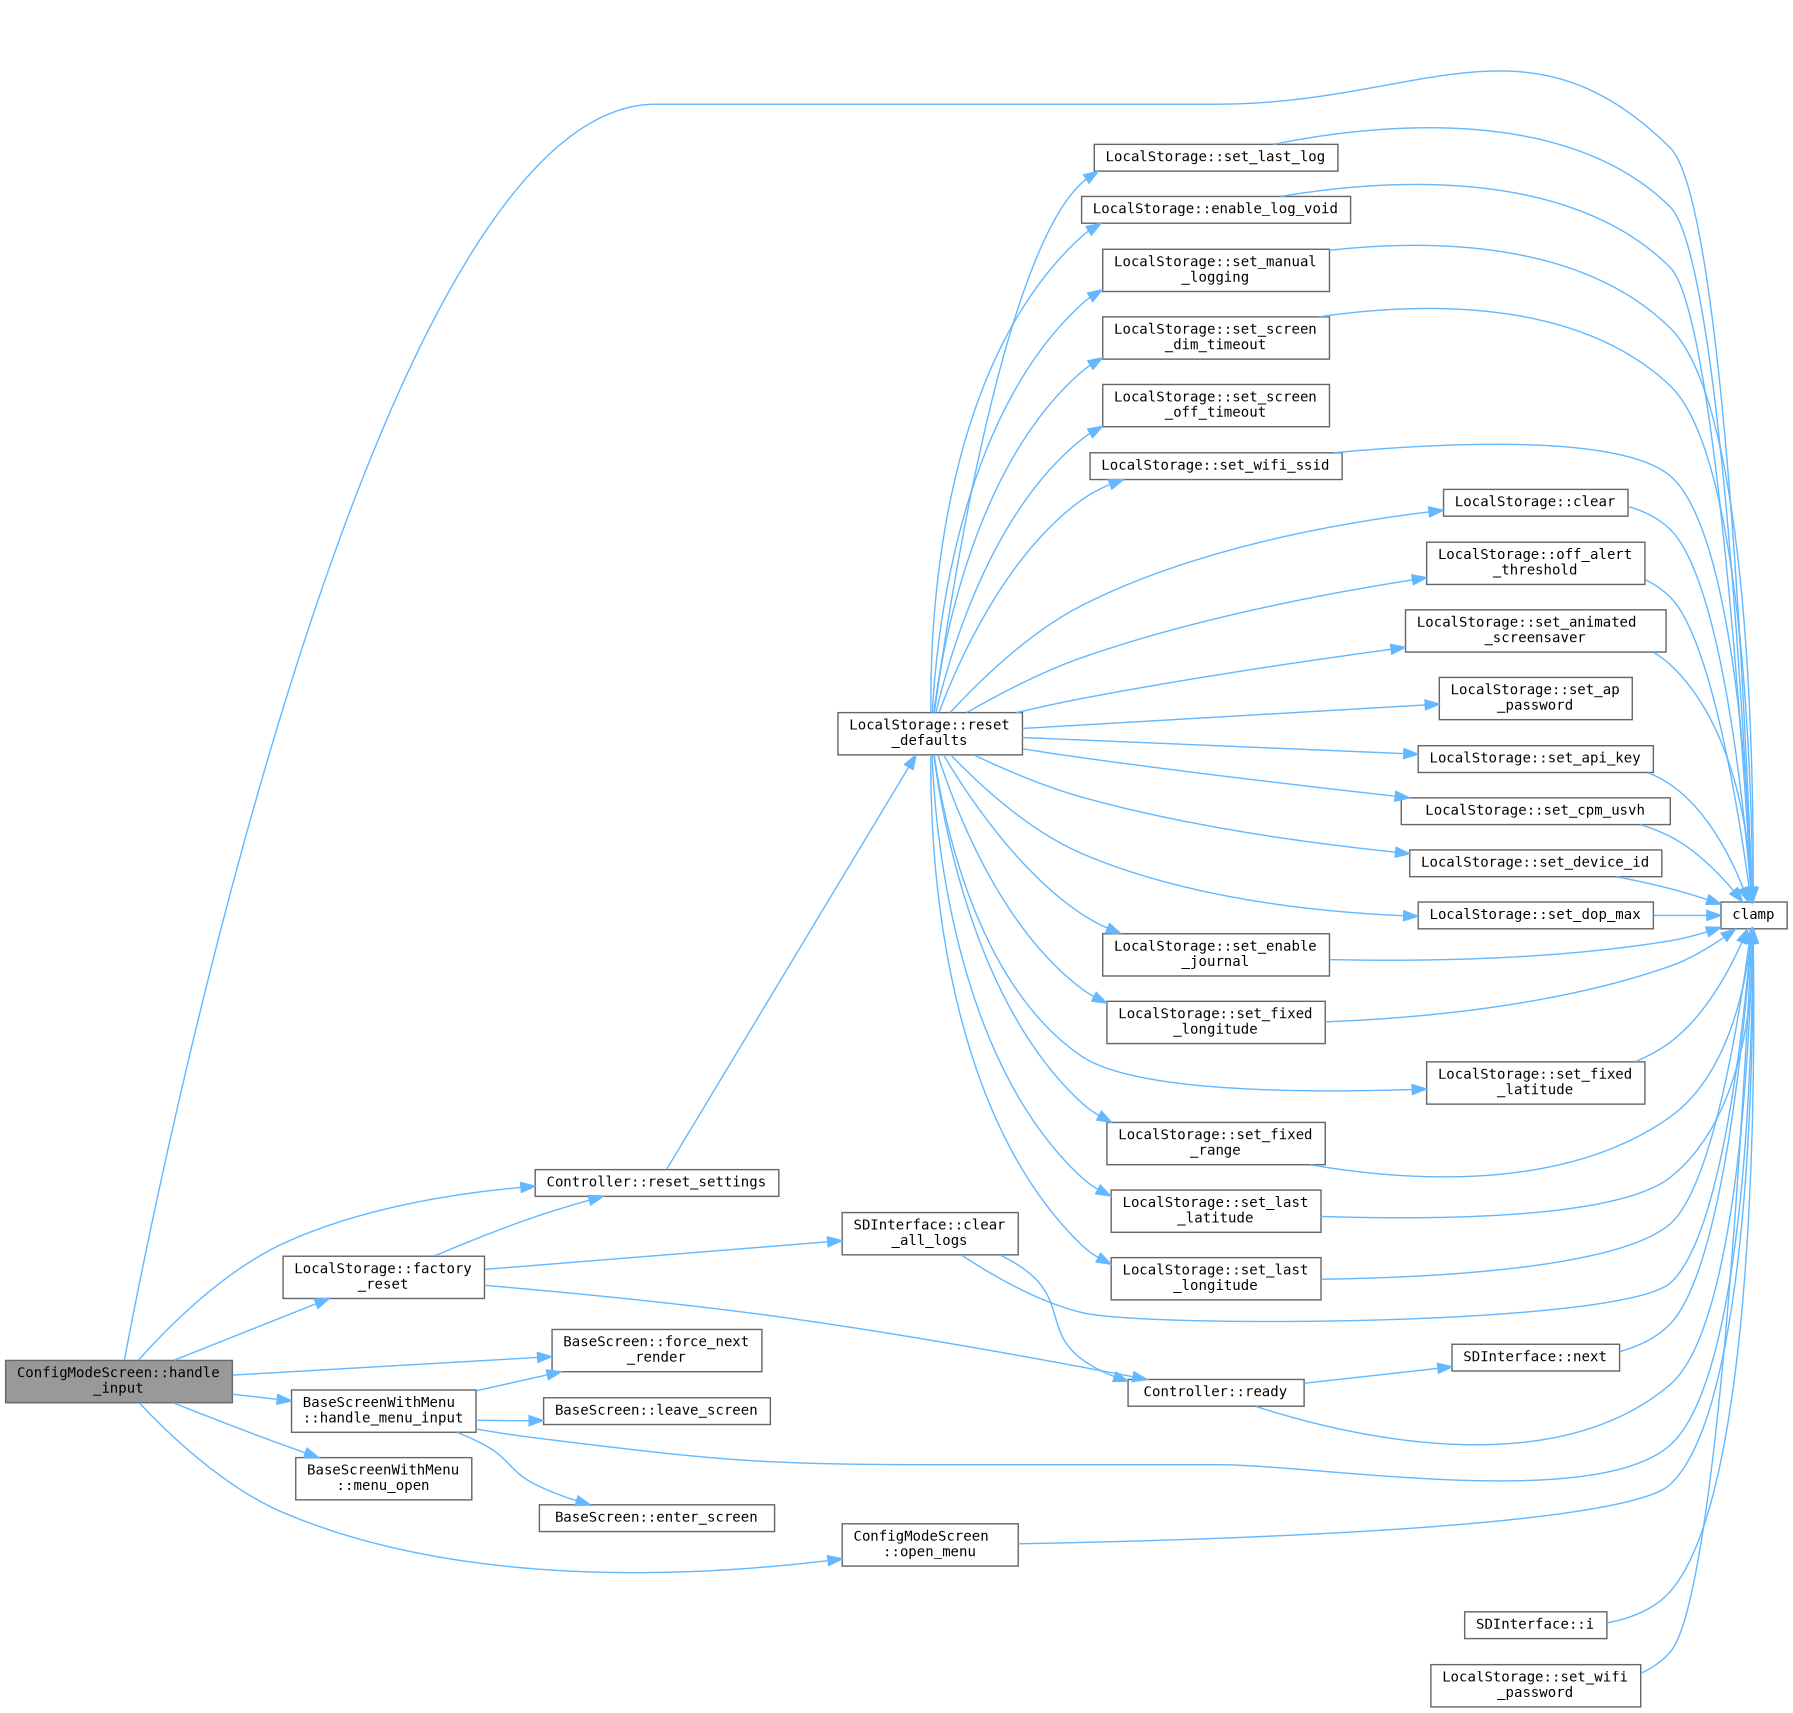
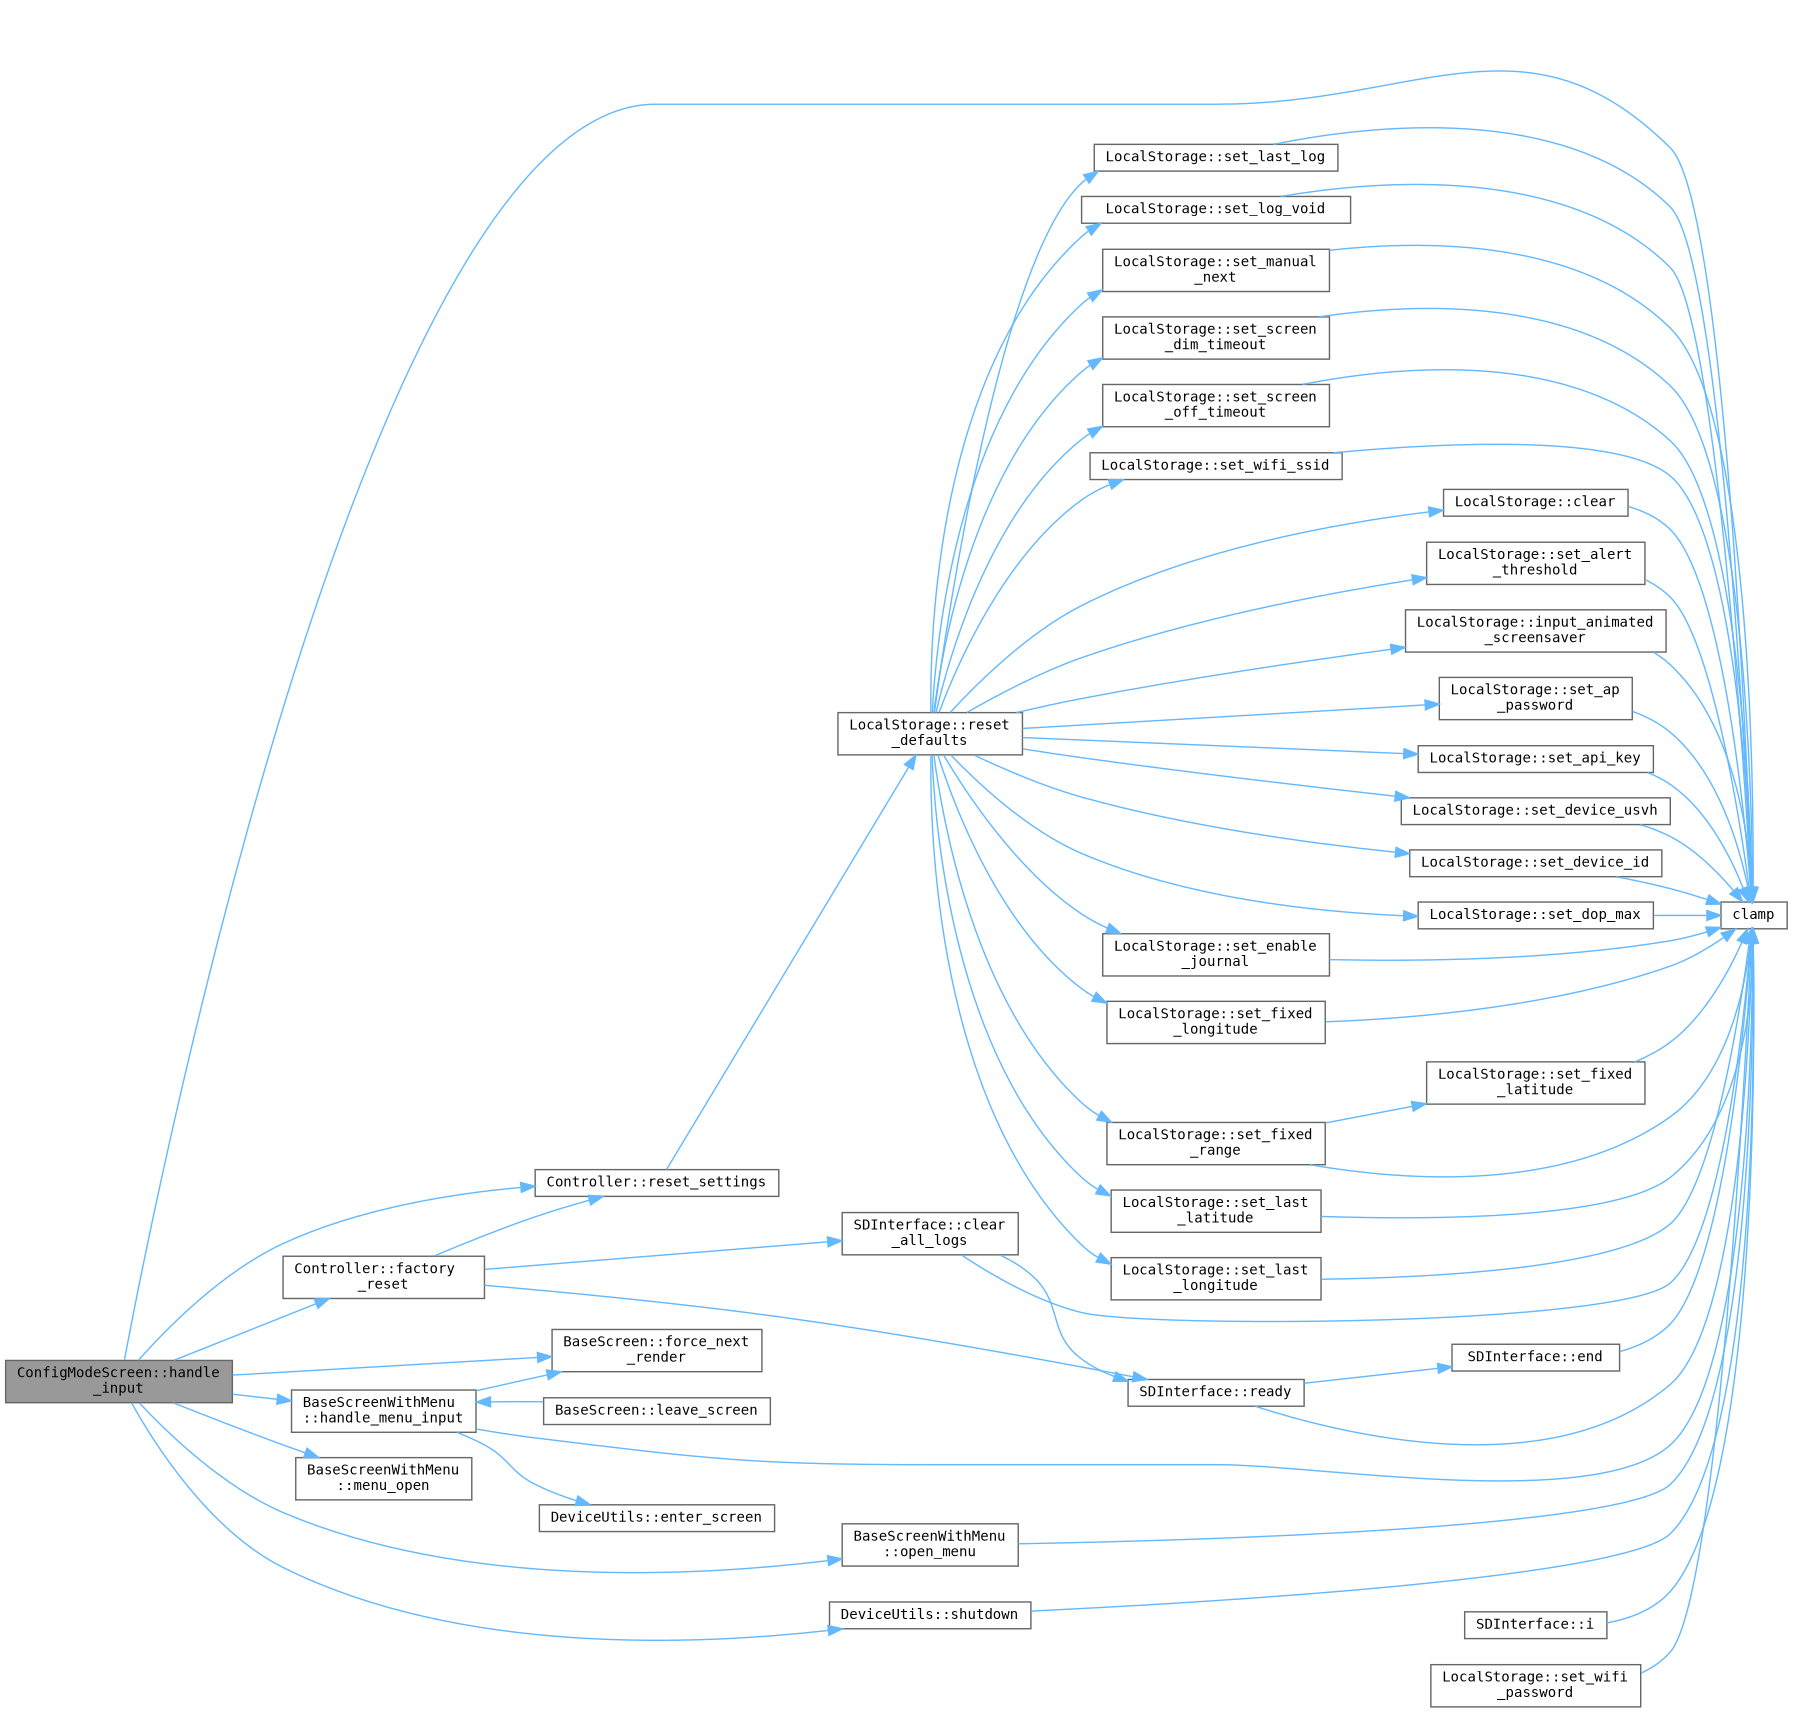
(1216, 210) -> (1216, 210)
(1216, 270) -> (1216, 270)
none -> (1692, 472)
(1536, 563) -> (1536, 563)
(1536, 631) -> (1536, 631)
none -> (1711, 785)
(1536, 811) -> (1536, 811)
(1078, 1053) -> (1369, 1115)
(384, 1277) -> (384, 1277)
(1536, 1358) -> (1536, 1358)
(1216, 1393) -> (1216, 1393)
(503, 1421) -> (517, 1402)
(657, 1518) -> (657, 1518)
(930, 1545) -> (930, 1545)
none -> (930, 1615)
